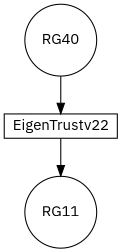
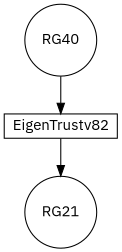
(61, 126) -> (61, 126)
(61, 212) -> (61, 212)
